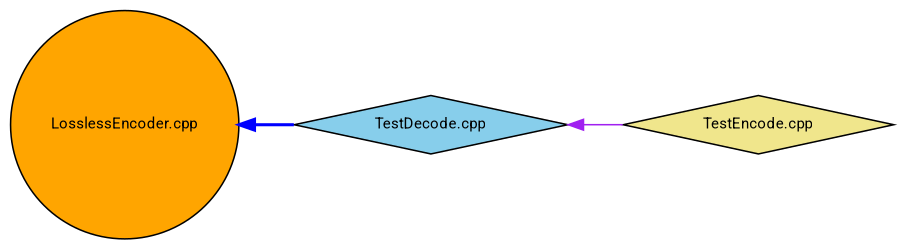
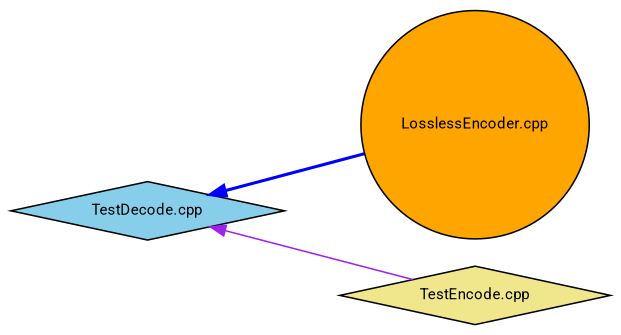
(274, 125) -> (295, 172)
